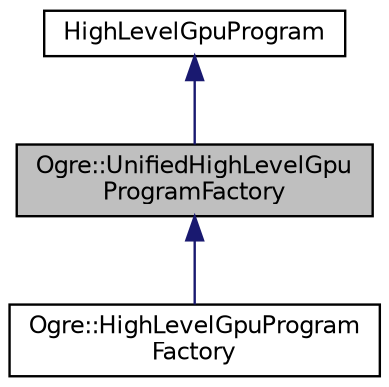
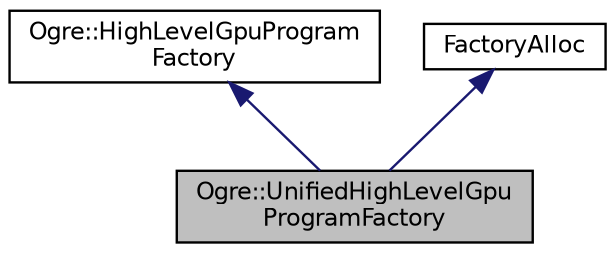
(195, 33) -> (515, 47)
(195, 273) -> (283, 135)
